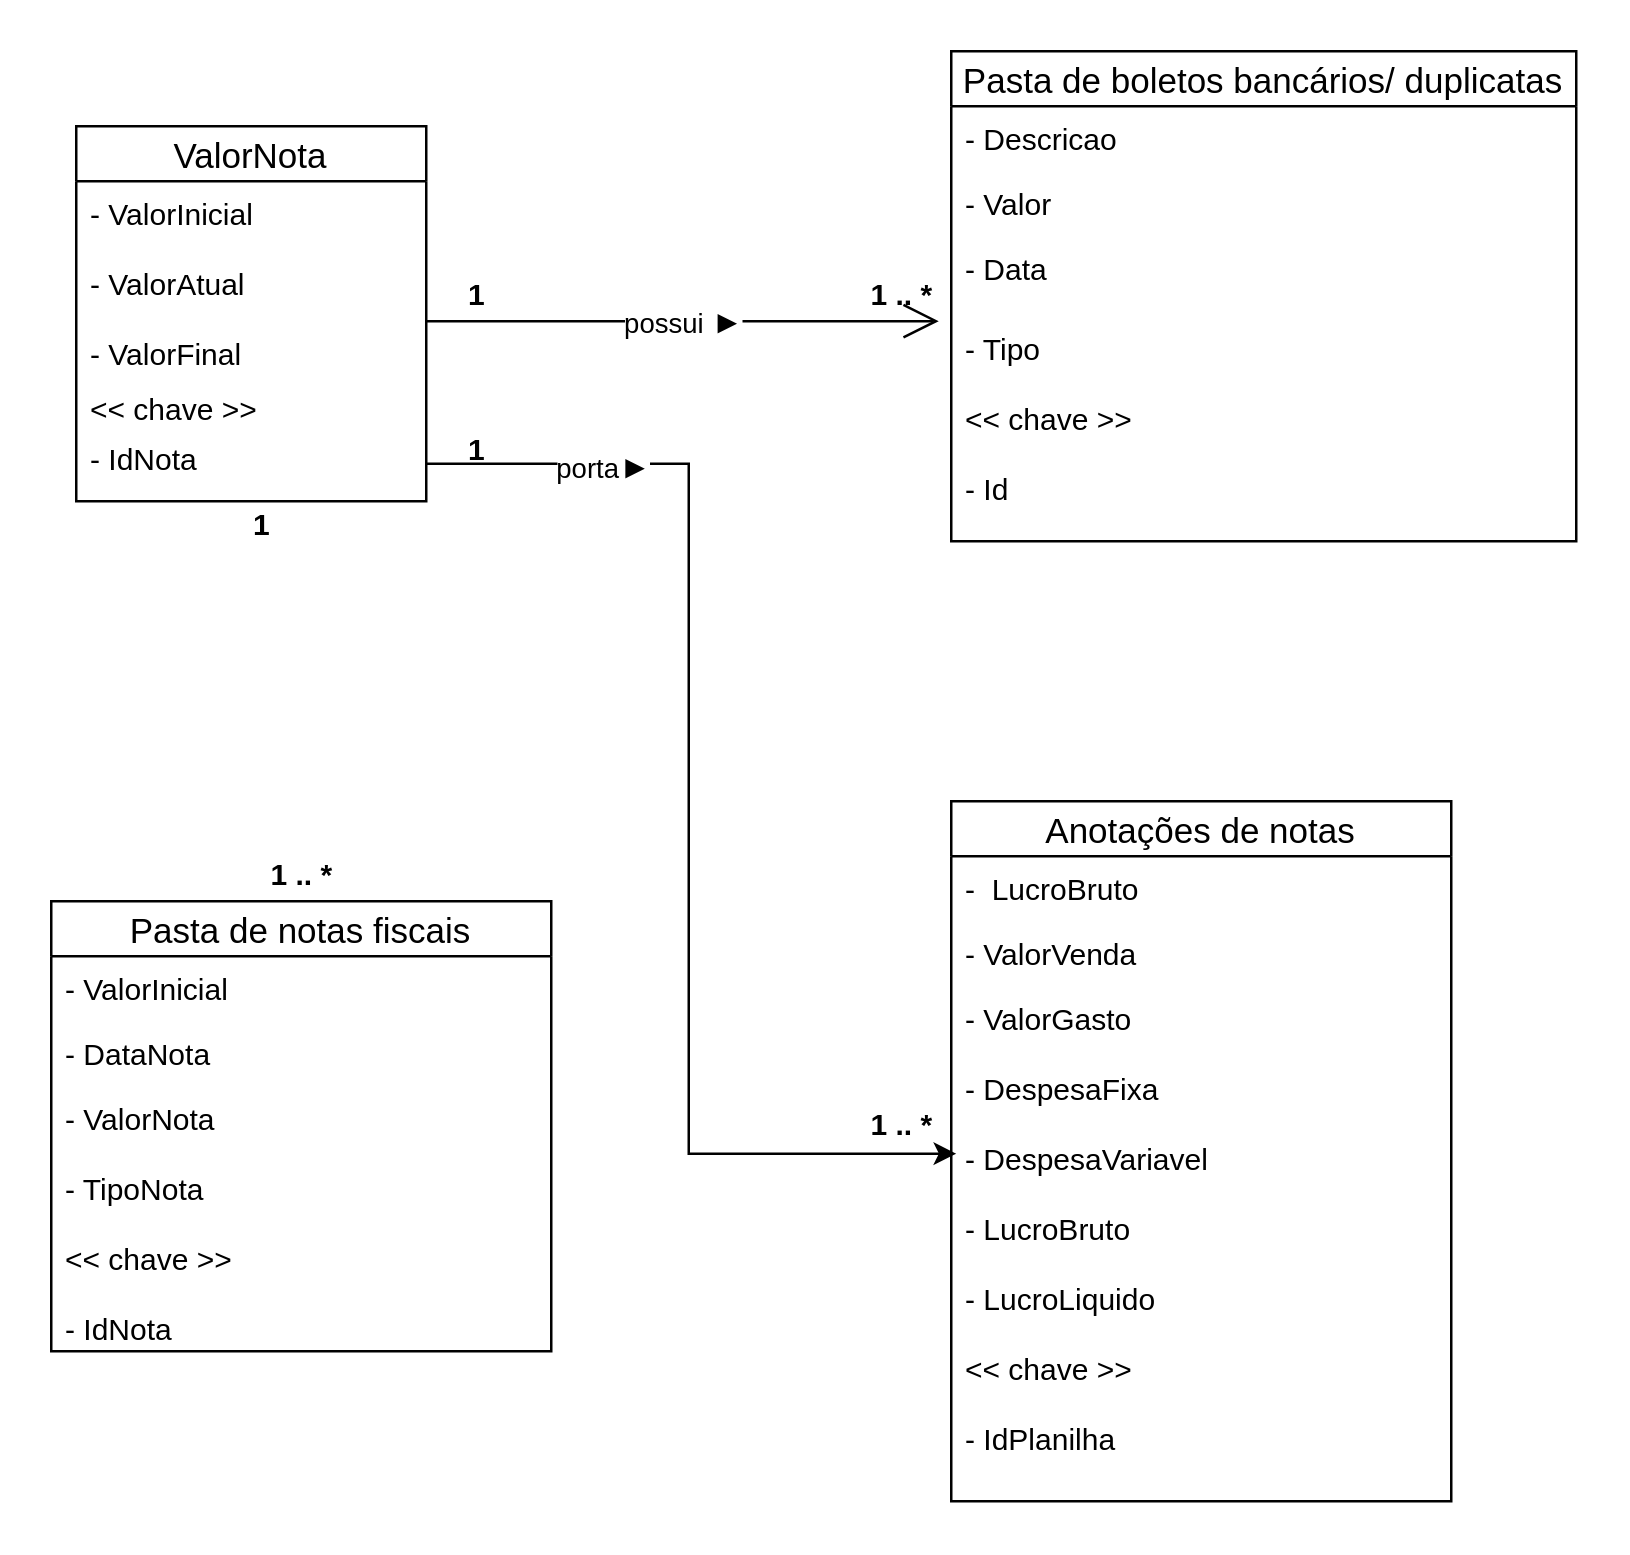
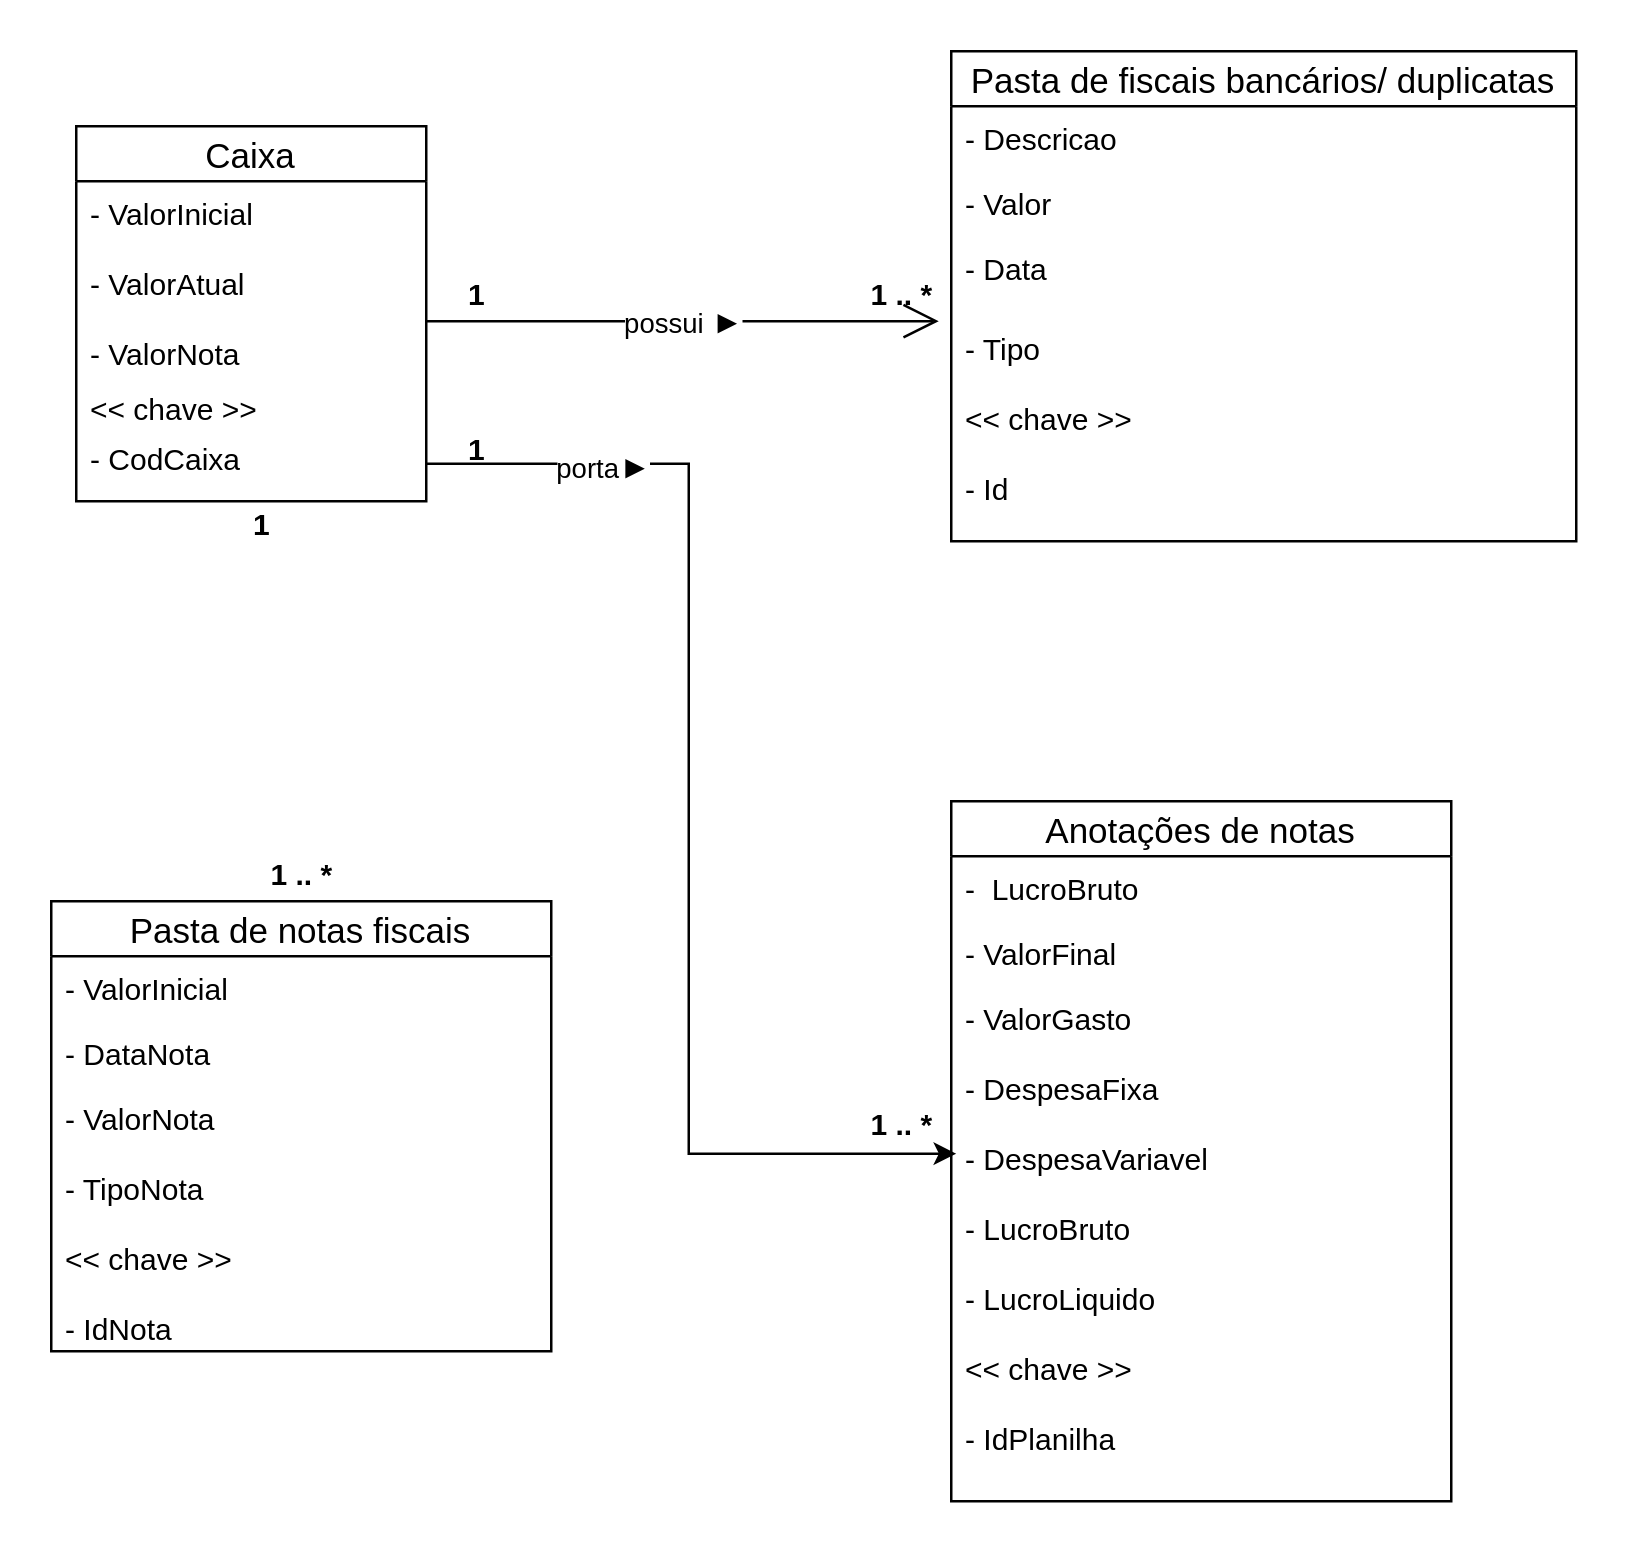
(1263, 81) -> (1263, 81)
(250, 156) -> (250, 156)
(188, 215) -> (188, 215)
(153, 460) -> (166, 460)
(1058, 955) -> (1050, 955)
